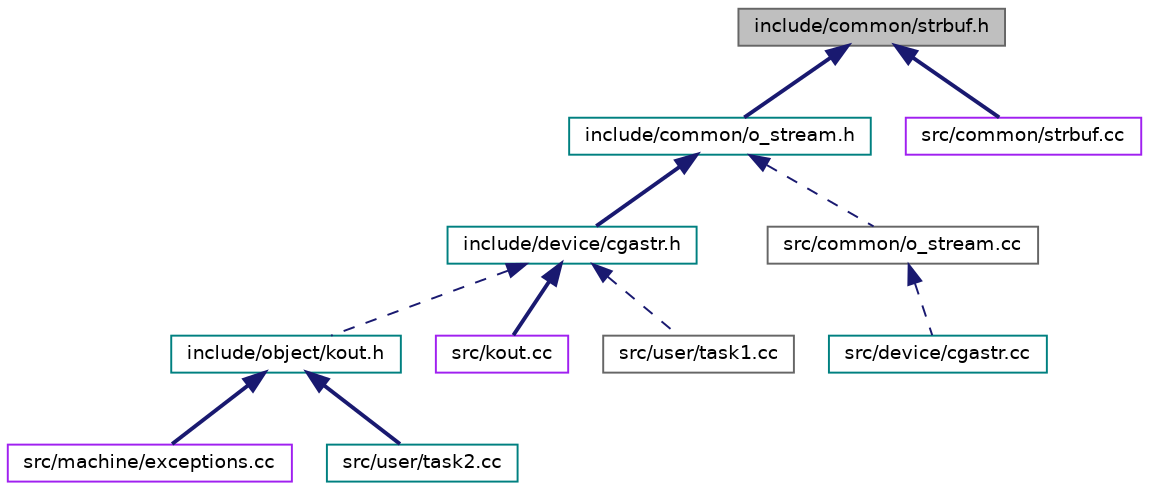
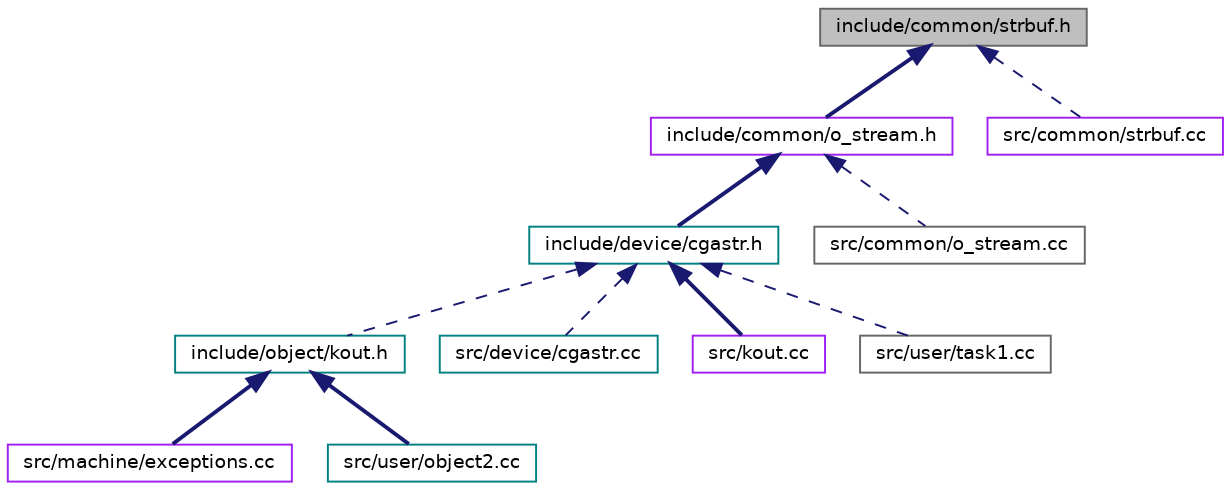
(956, 87) -> (1037, 87)
(720, 136) -> (802, 136)
(924, 309) -> (594, 307)
(422, 463) -> (432, 463)
